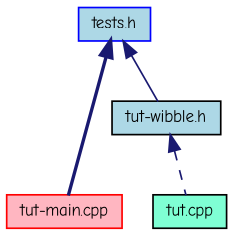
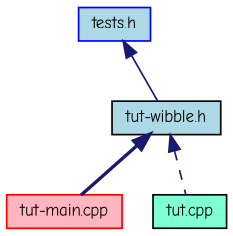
(87, 126) -> (109, 170)
